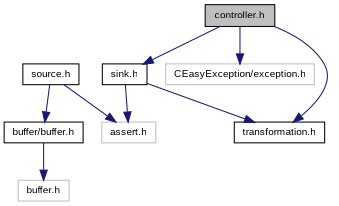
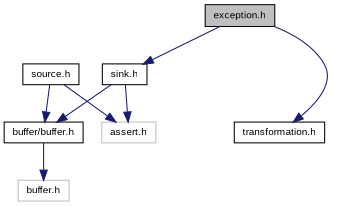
(240, 16) -> (240, 16)
(240, 74) -> none
(196, 101) -> (93, 97)
